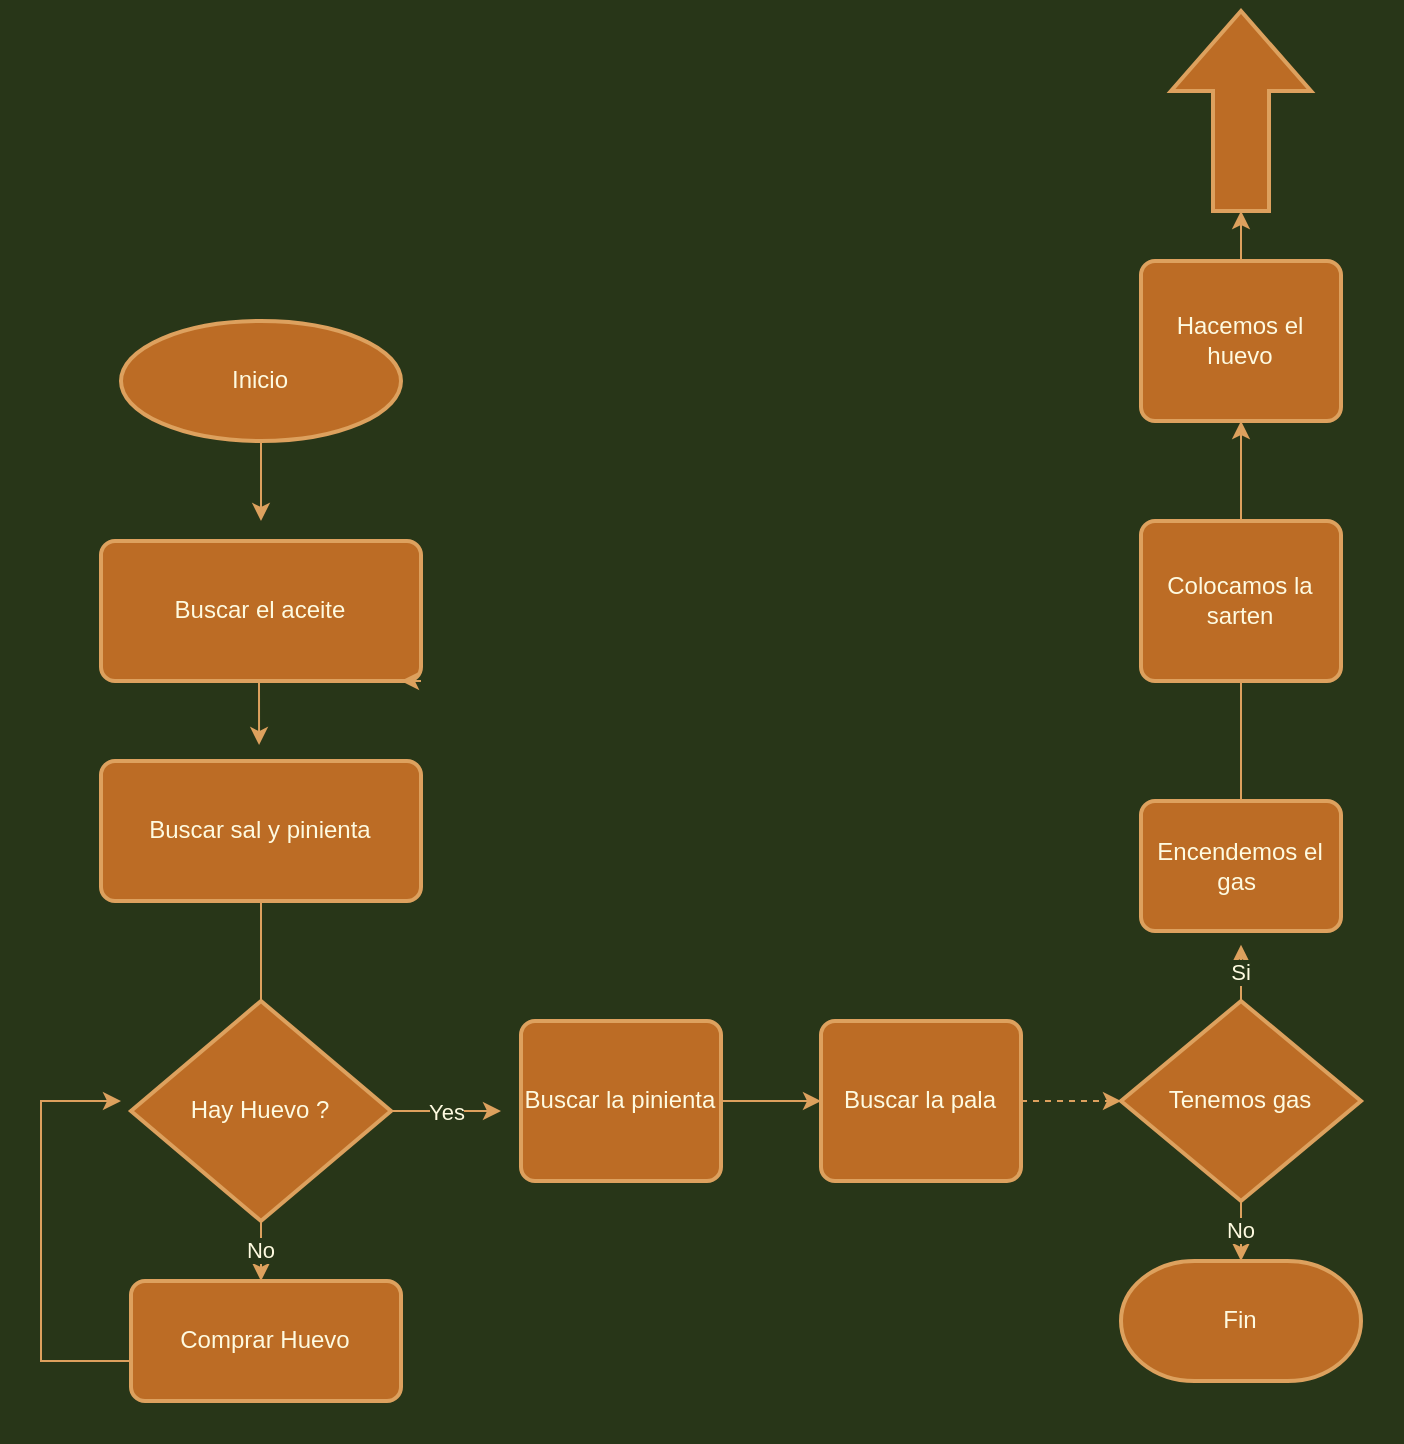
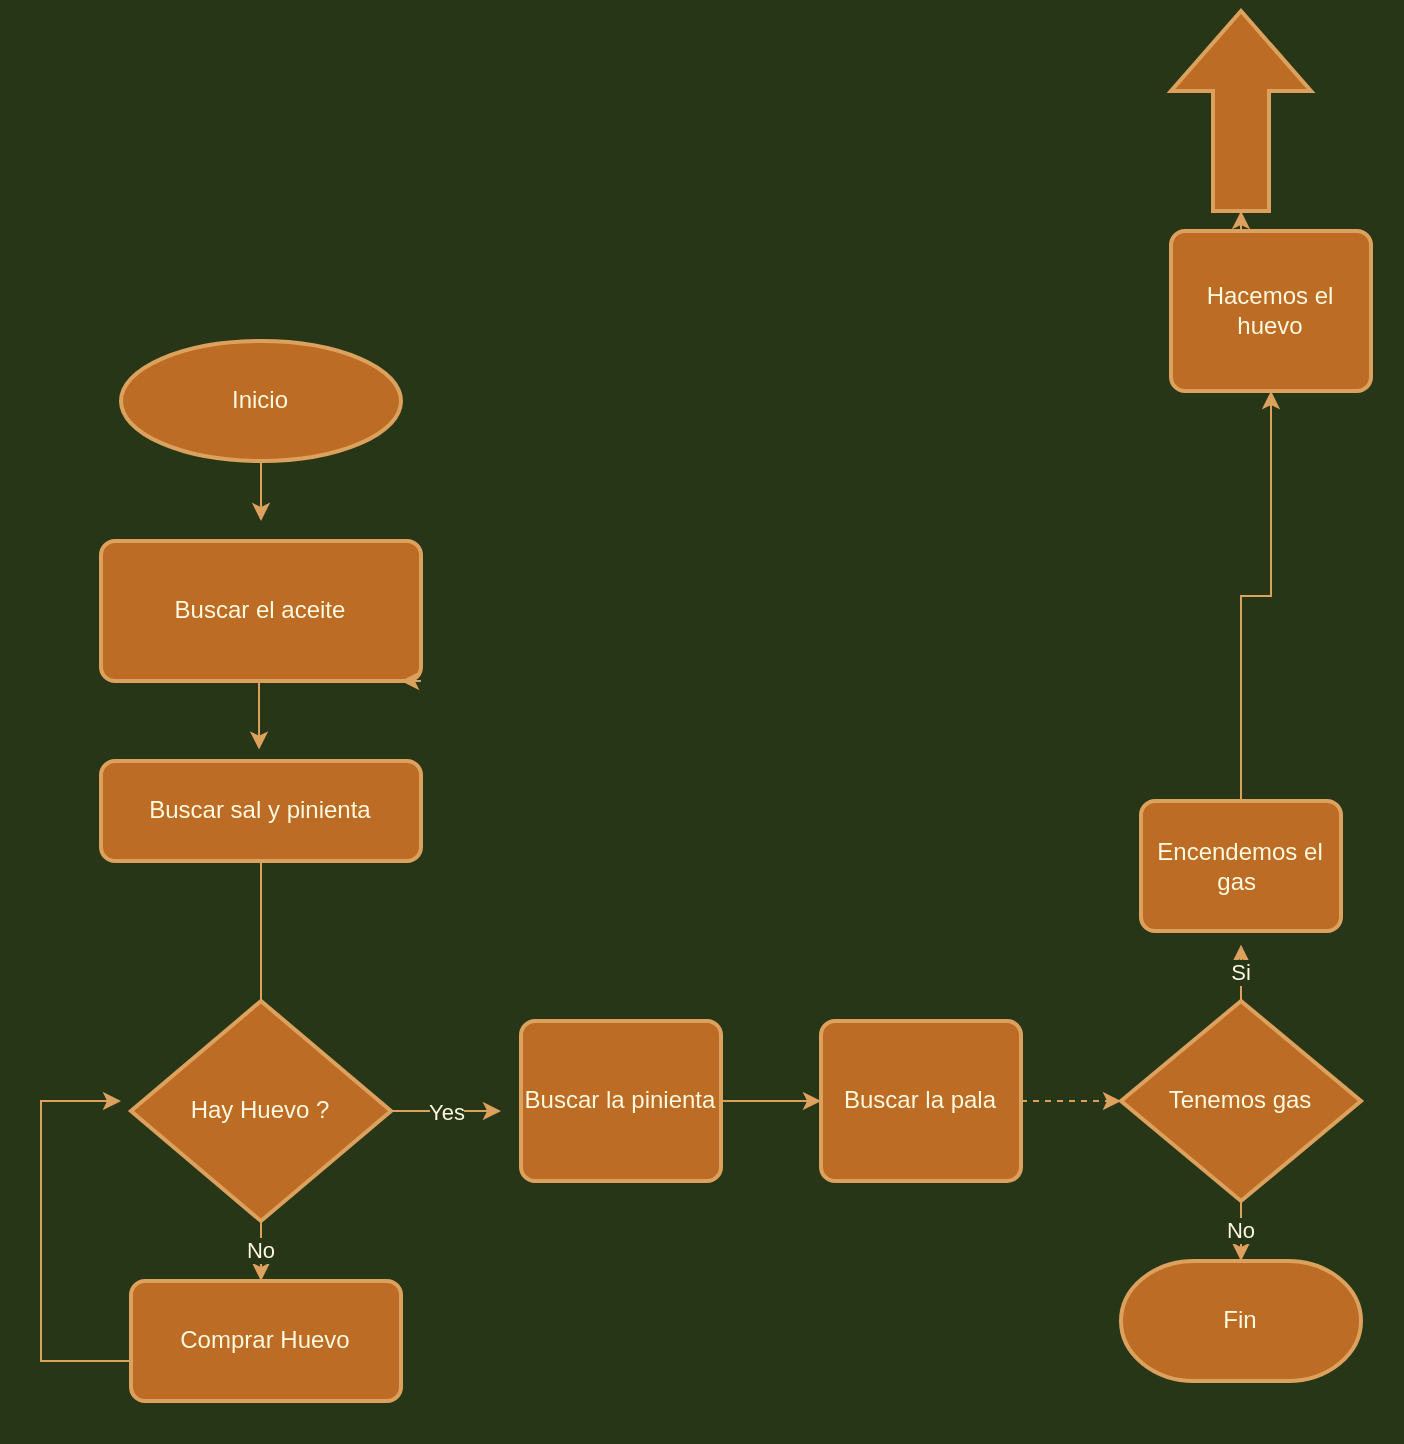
(1241, 341) -> (1271, 311)
(261, 381) -> (261, 401)
(1241, 601) -> none
(261, 831) -> (261, 811)
